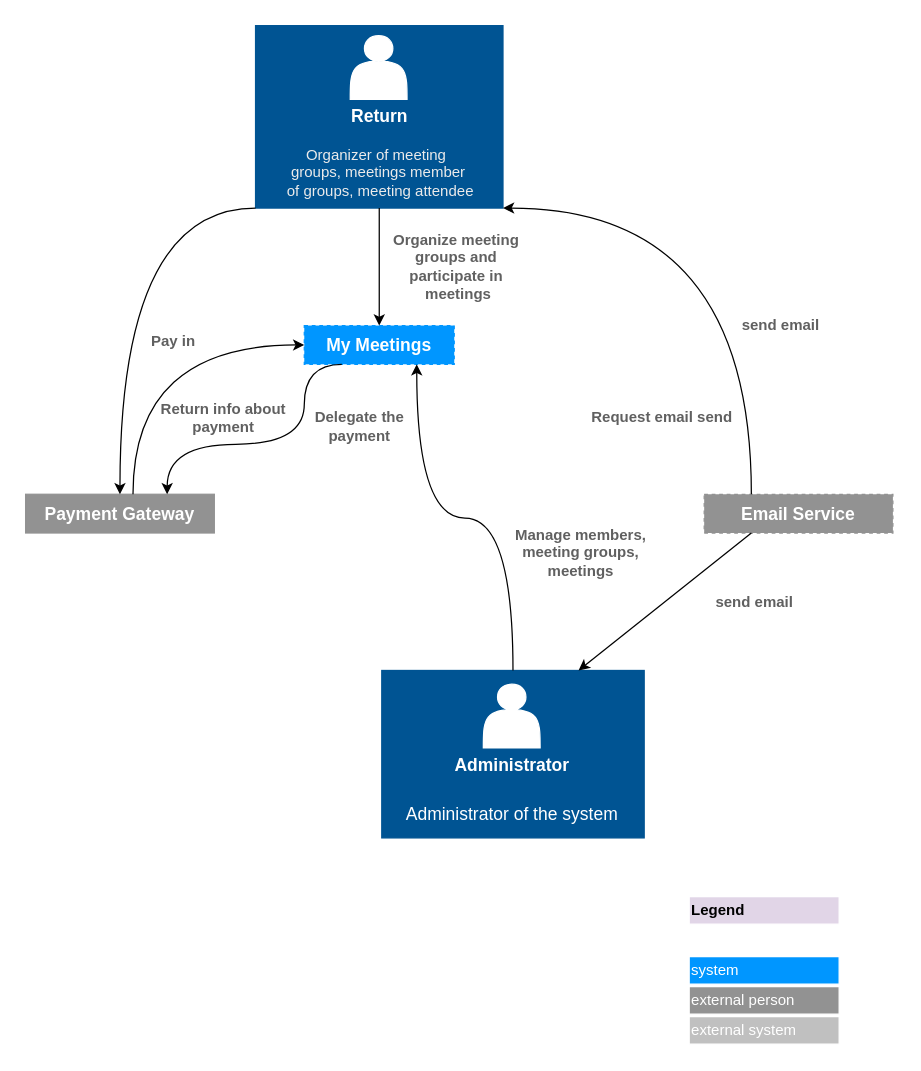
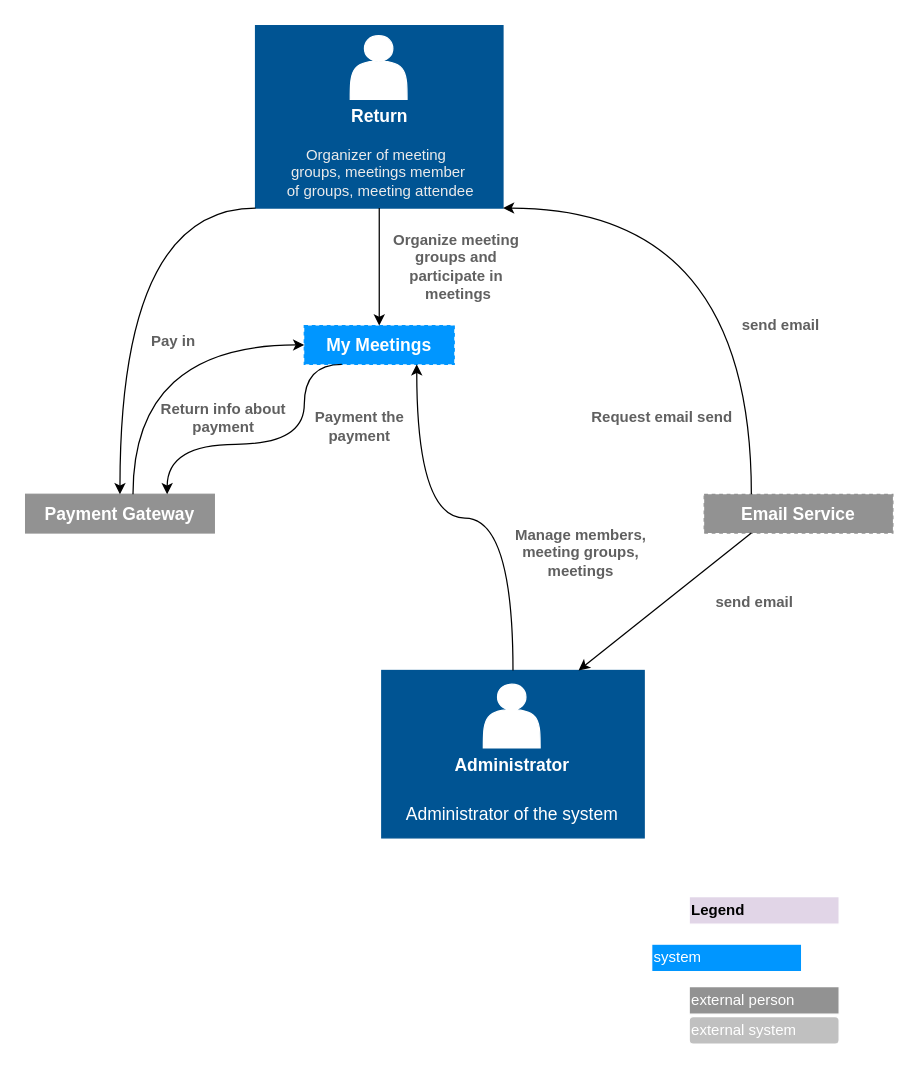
(360, 427) -> (360, 427)
(764, 971) -> (727, 958)
(764, 1031) -> (764, 1031)
